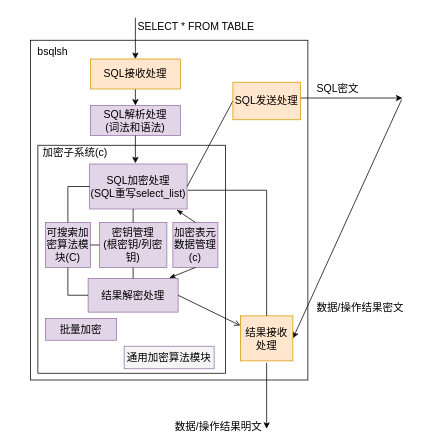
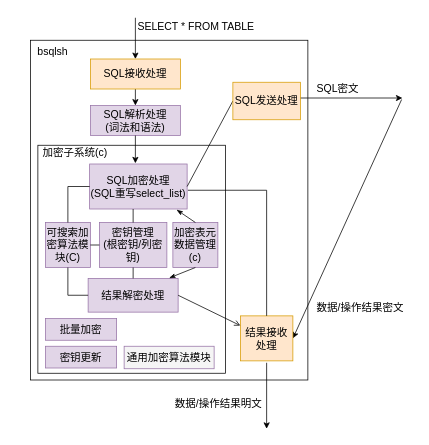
none -> (81, 357)
(219, 426) -> (219, 404)
